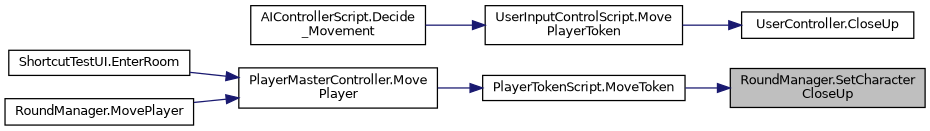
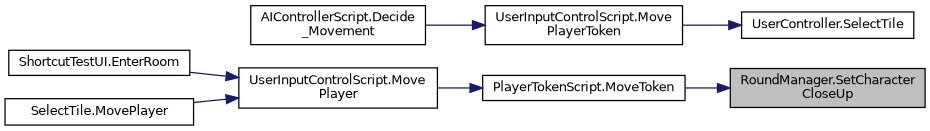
(828, 25) -> (828, 25)
(338, 88) -> (338, 88)
(99, 112) -> (99, 112)
